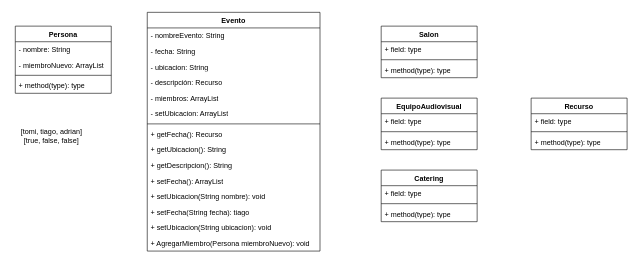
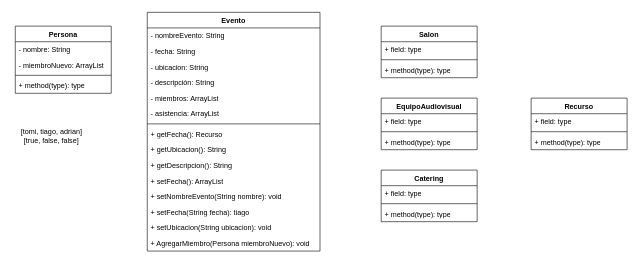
(191, 83) -> (188, 83)
(196, 114) -> (192, 114)
(214, 197) -> (222, 197)
